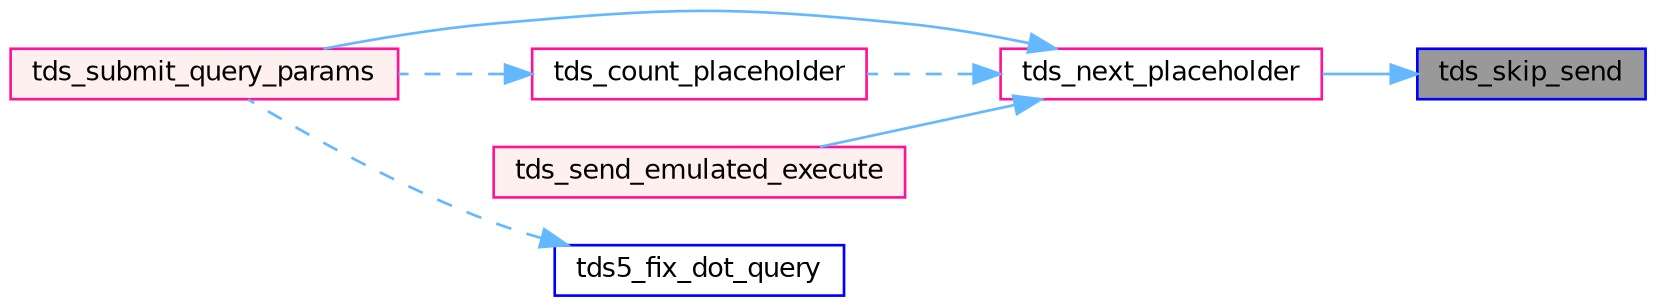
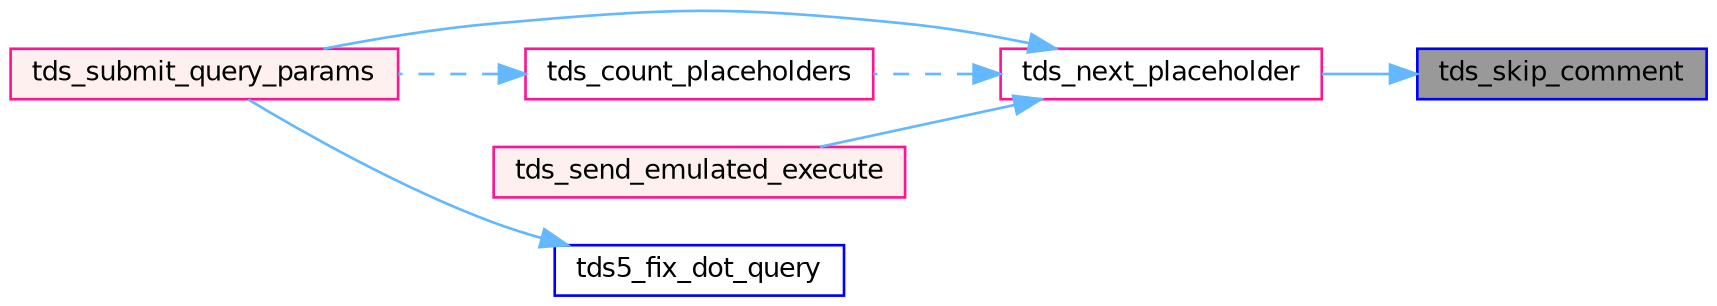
(699, 74) -> (699, 74)
(1531, 74) -> (1562, 74)
(391, 178) -> (391, 178)
